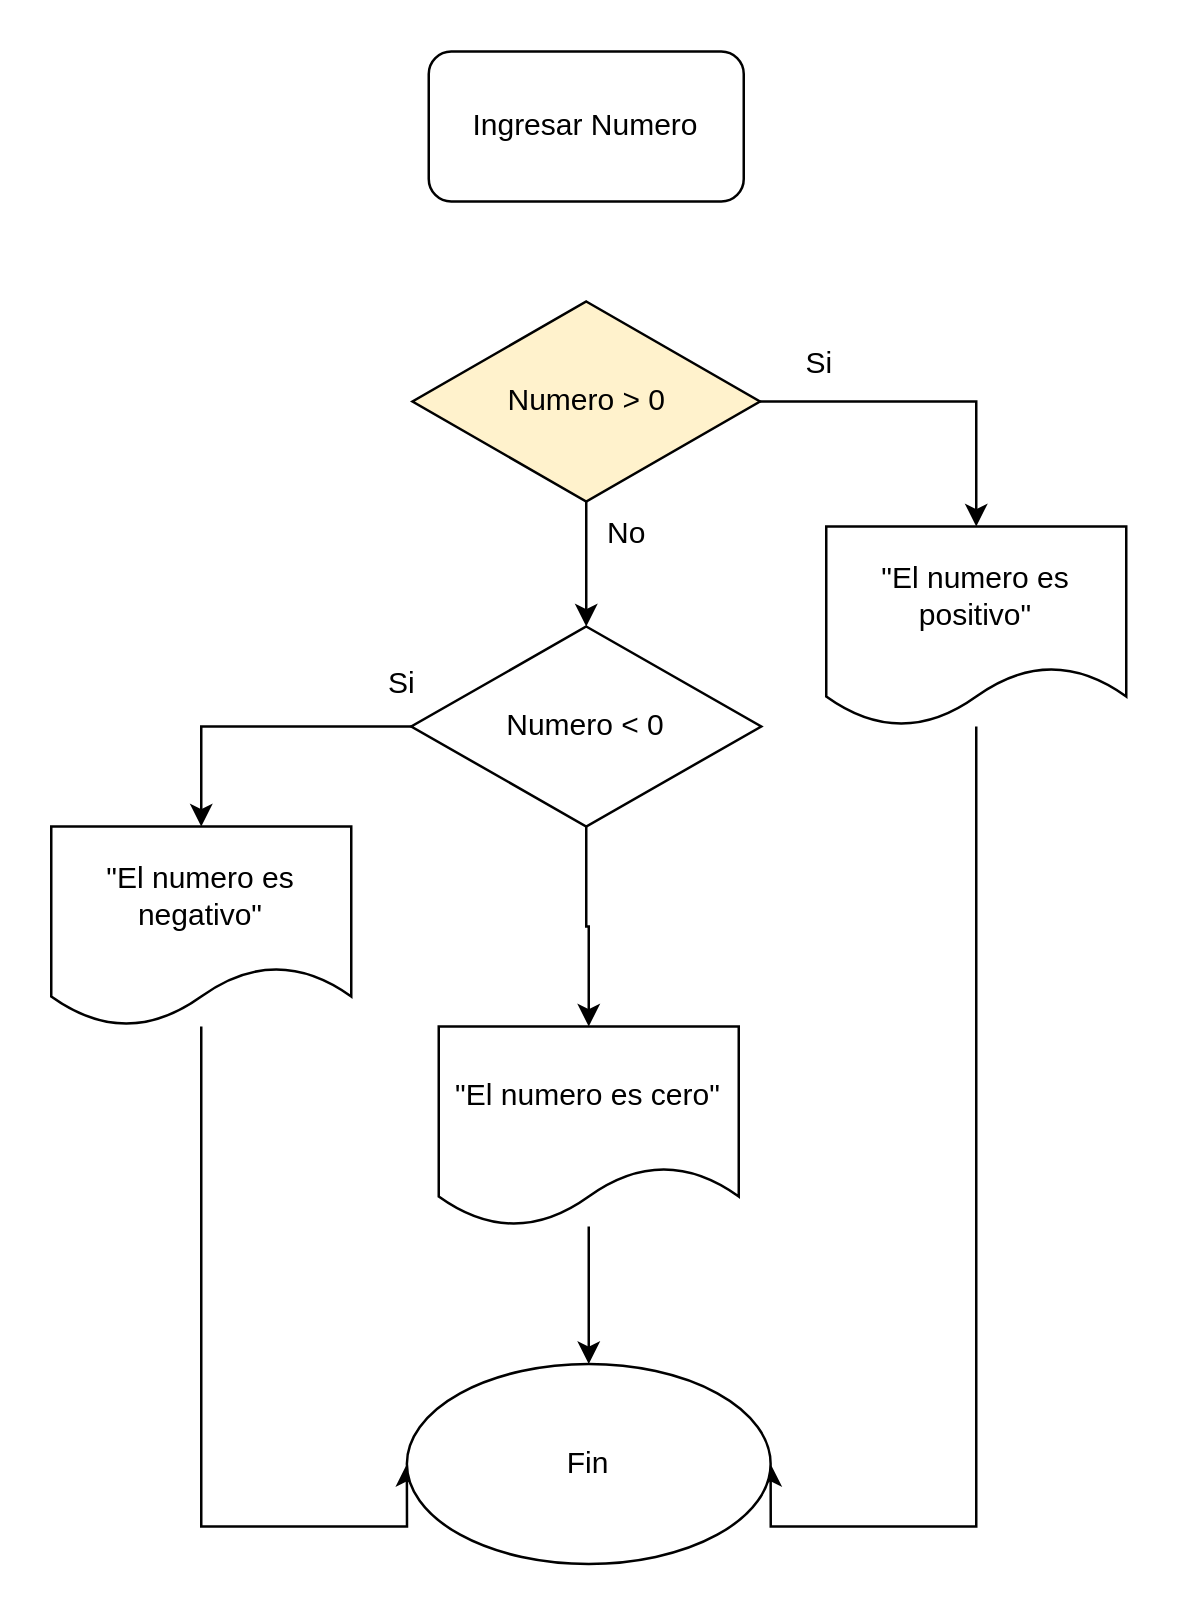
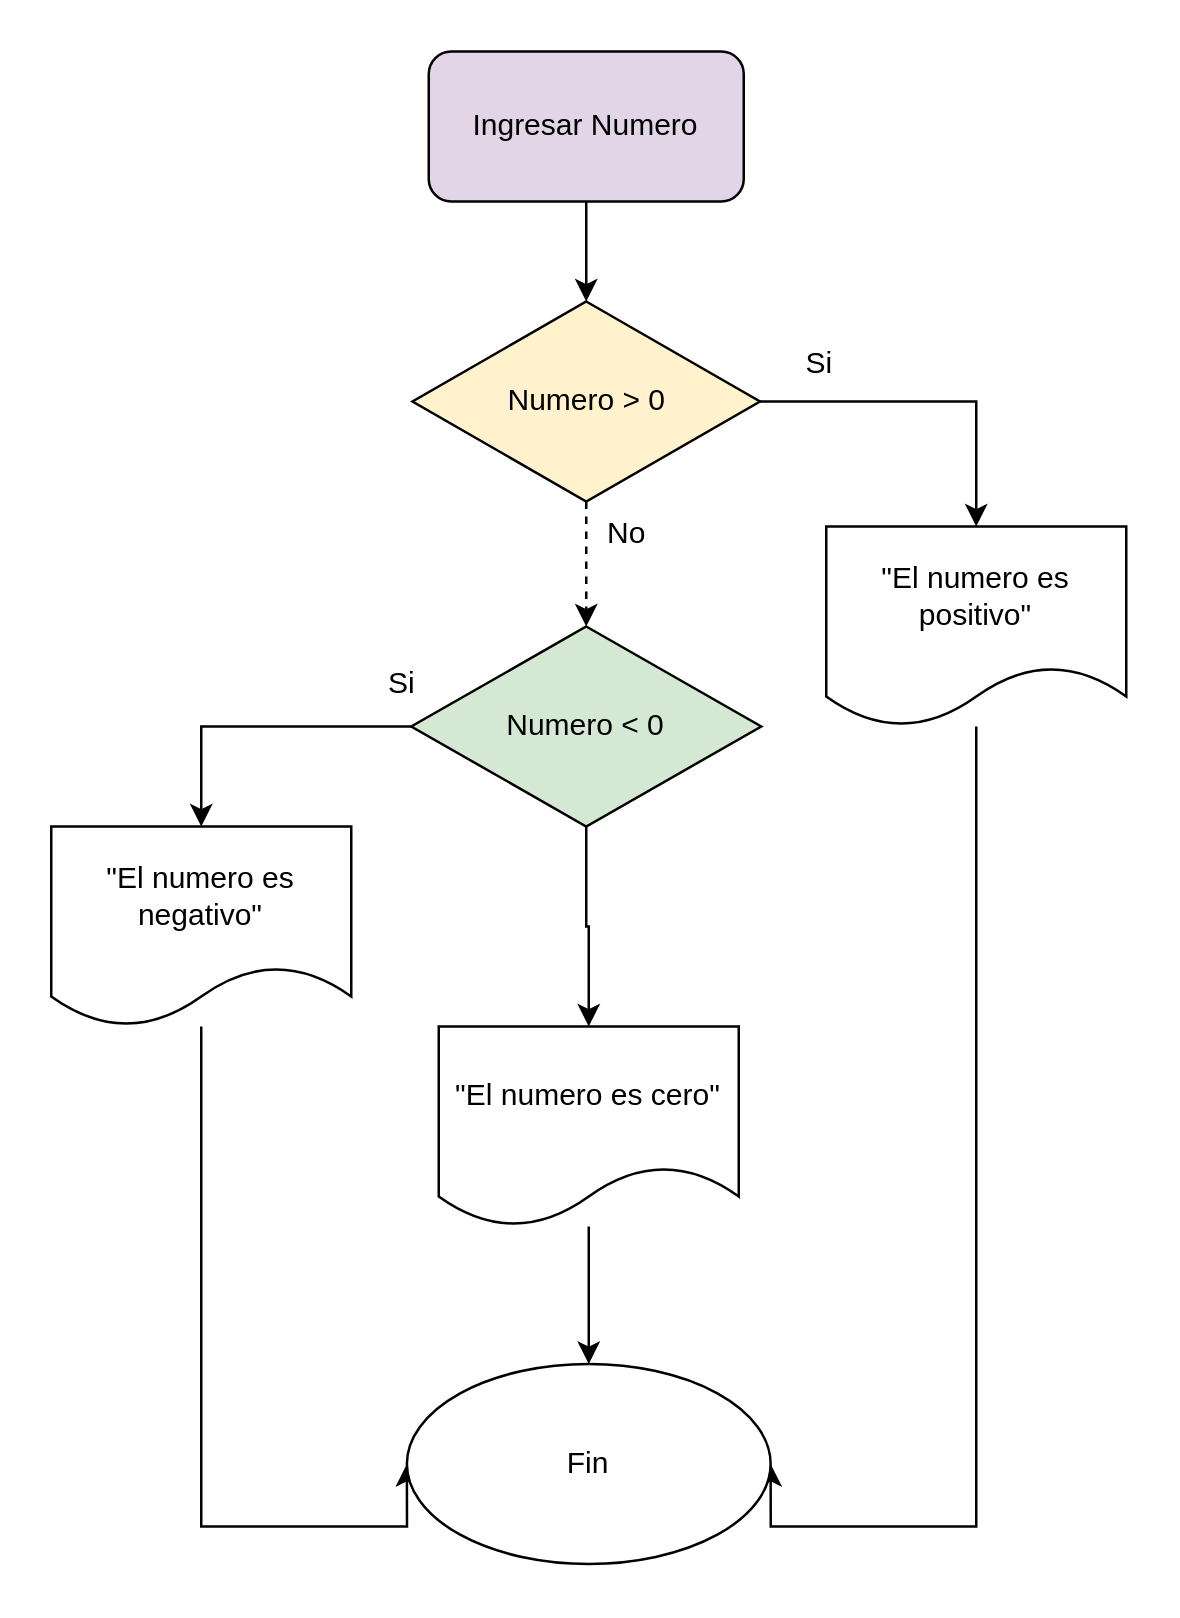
(586, 126) -> (586, 126)
none -> (586, 243)
(586, 557) -> (586, 557)
(586, 726) -> (586, 726)
